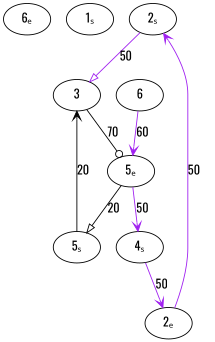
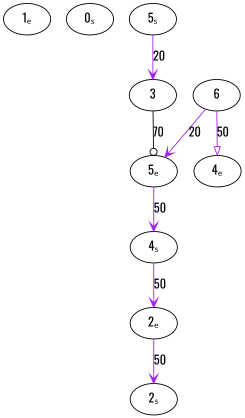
(27, 19) -> (27, 19)
(90, 19) -> (90, 19)
(118, 54) -> none
(143, 133) -> (195, 133)
(200, 171) -> (160, 361)
none -> (218, 171)
(77, 176) -> (153, 53)
(107, 206) -> none
